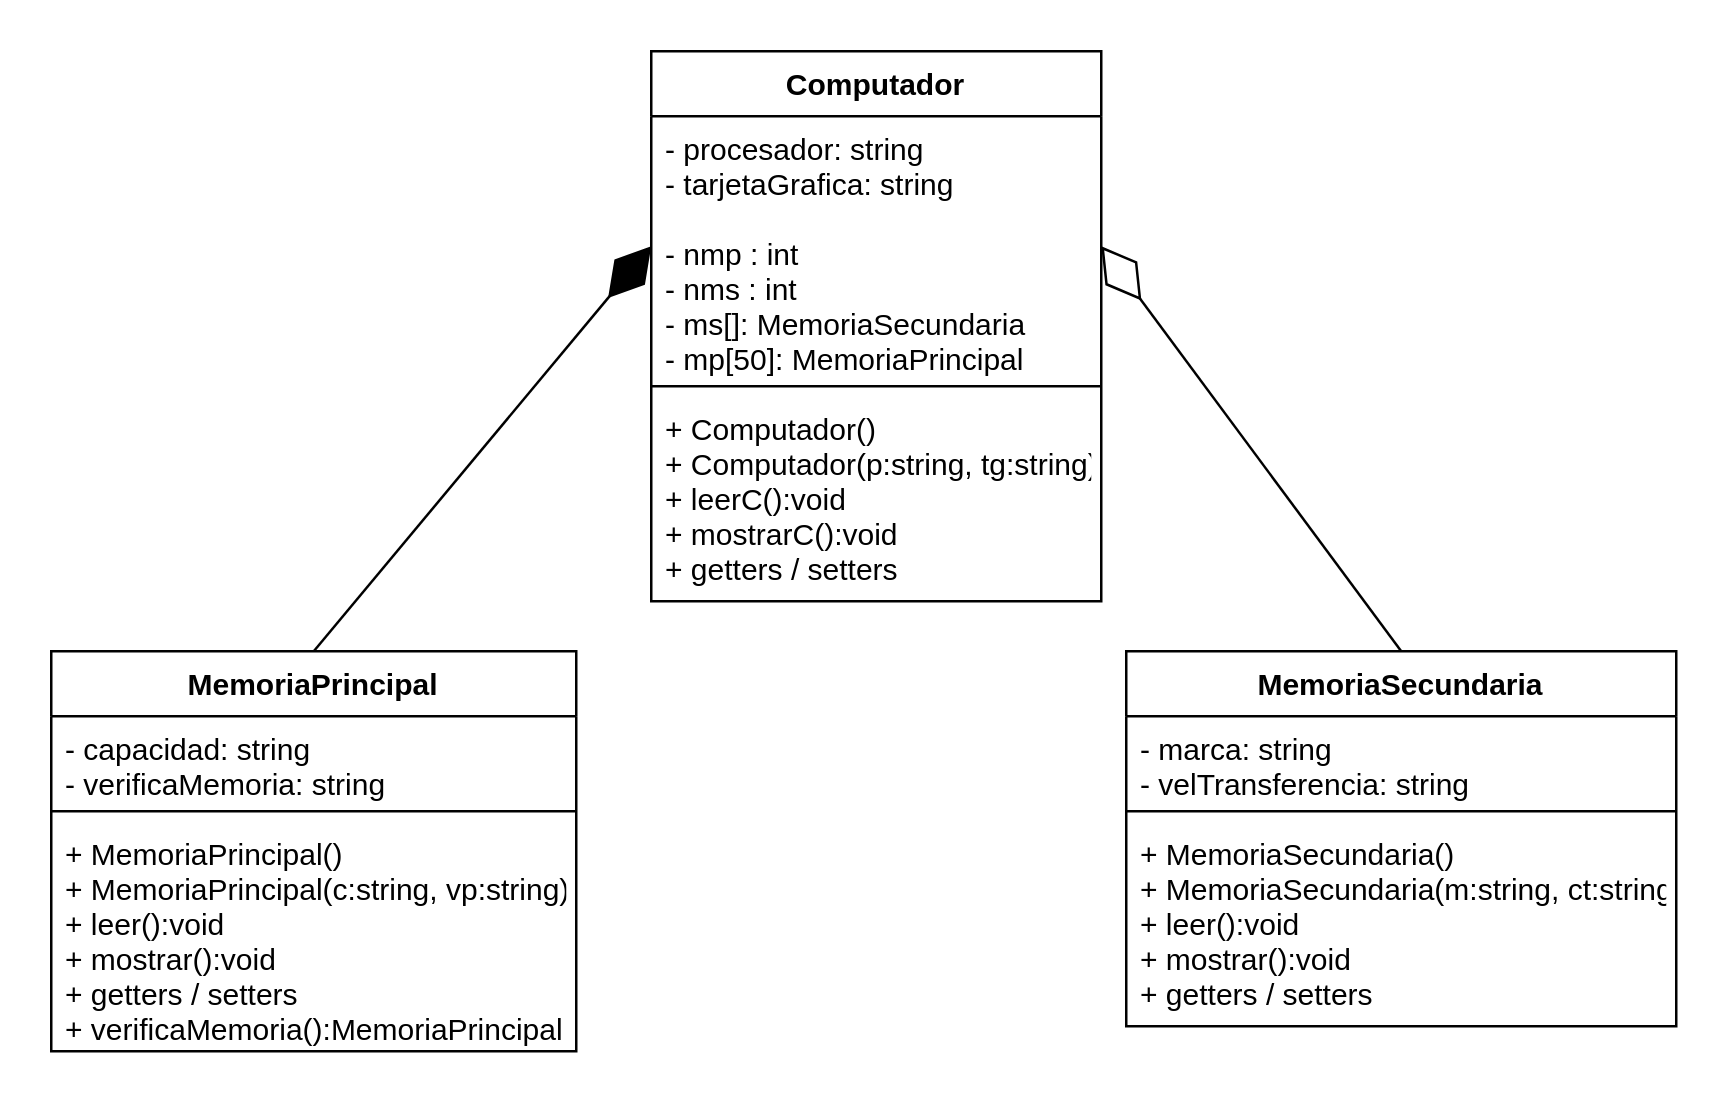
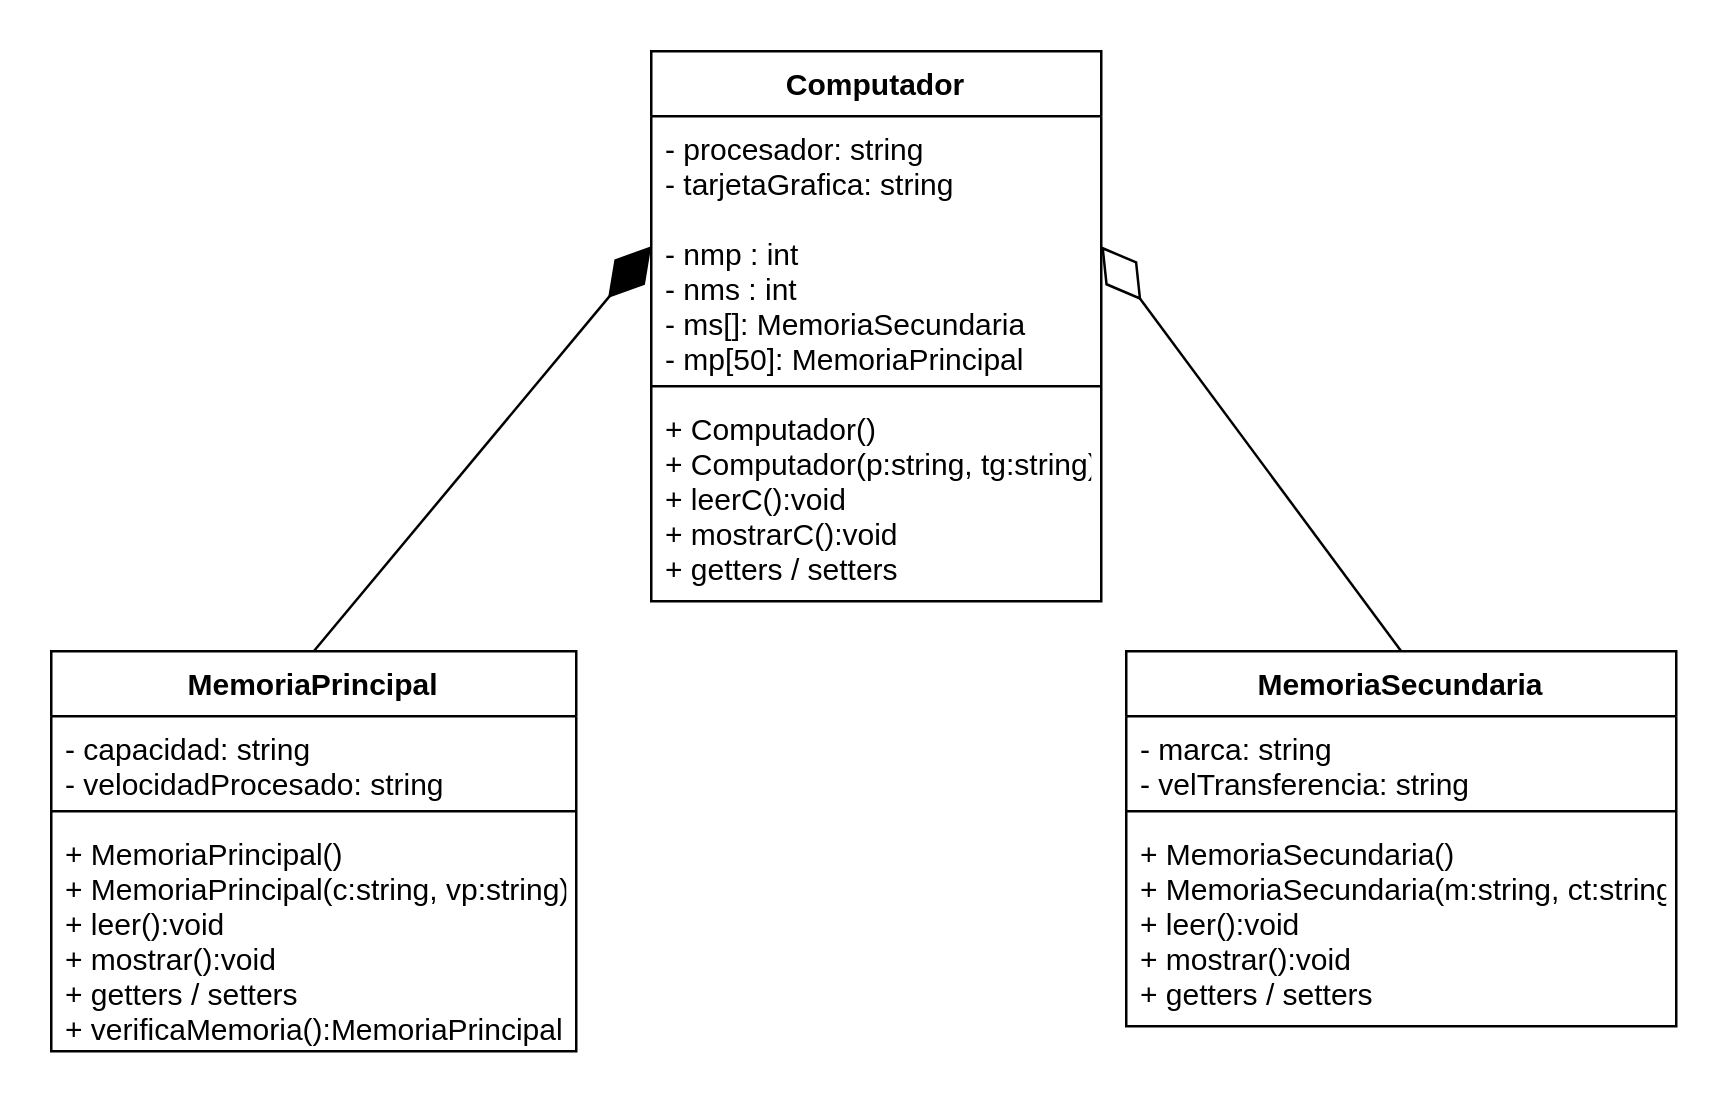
(205, 750) -> (205, 750)
